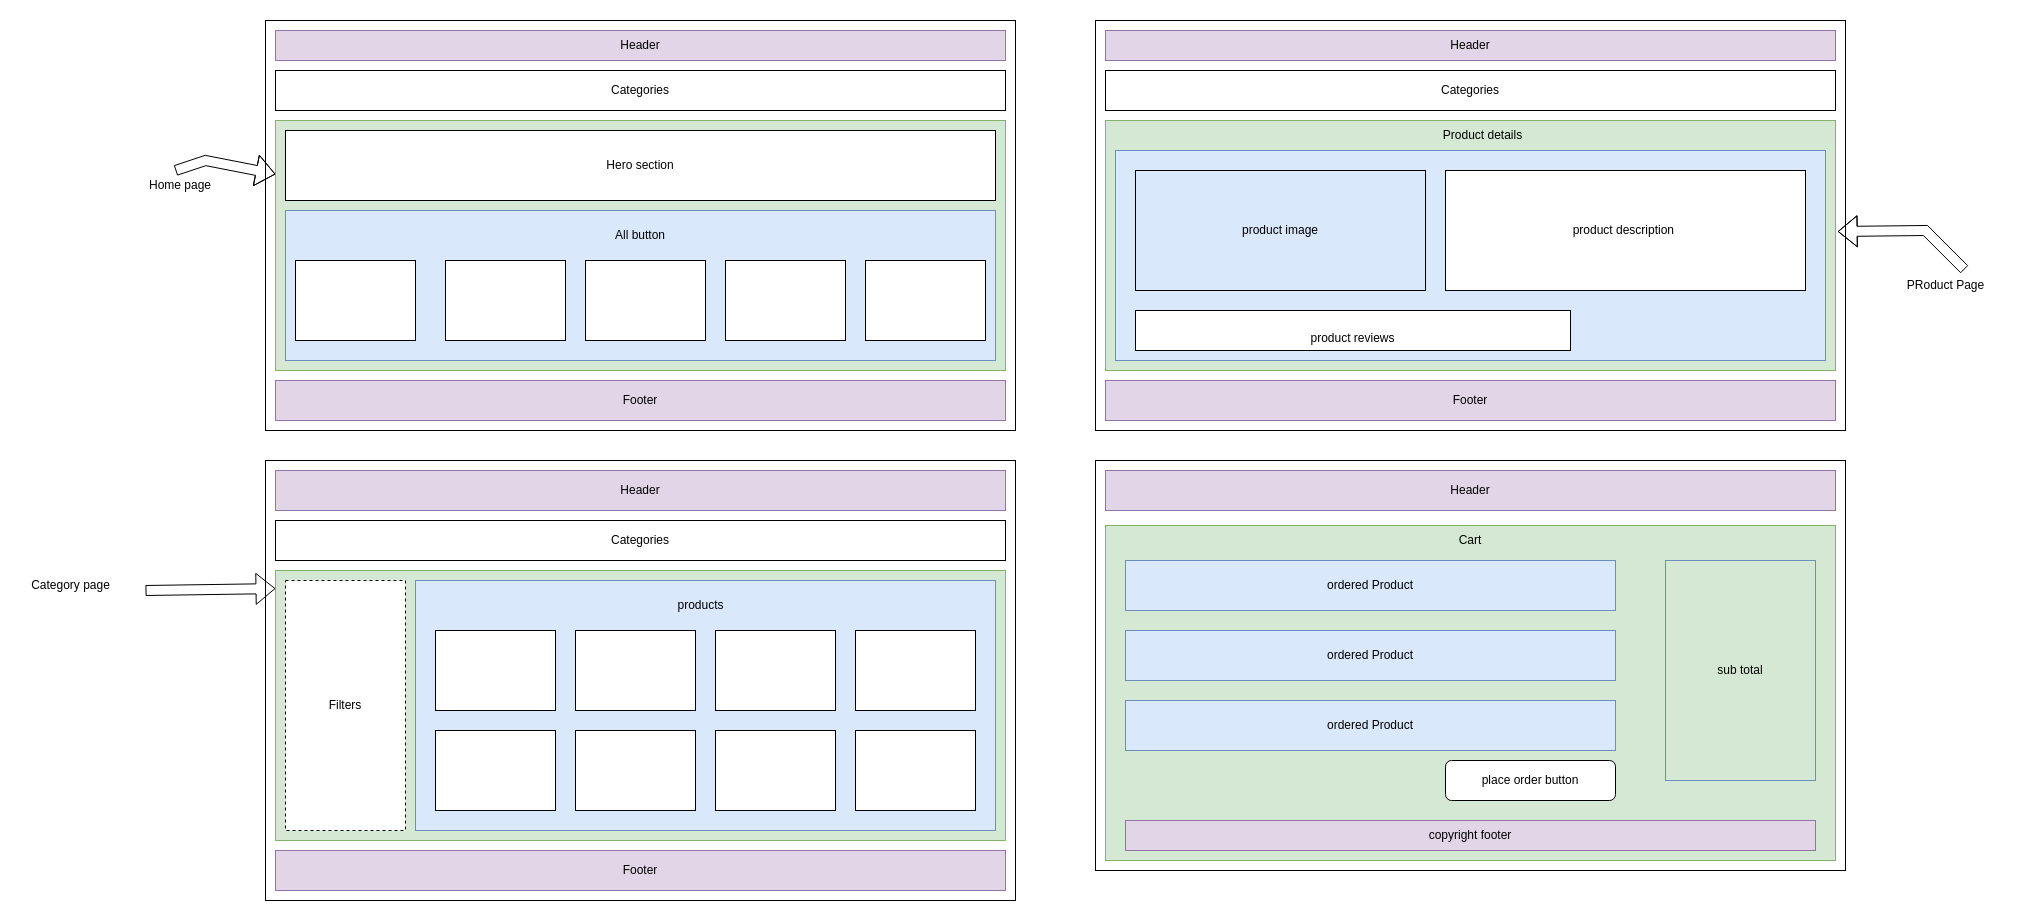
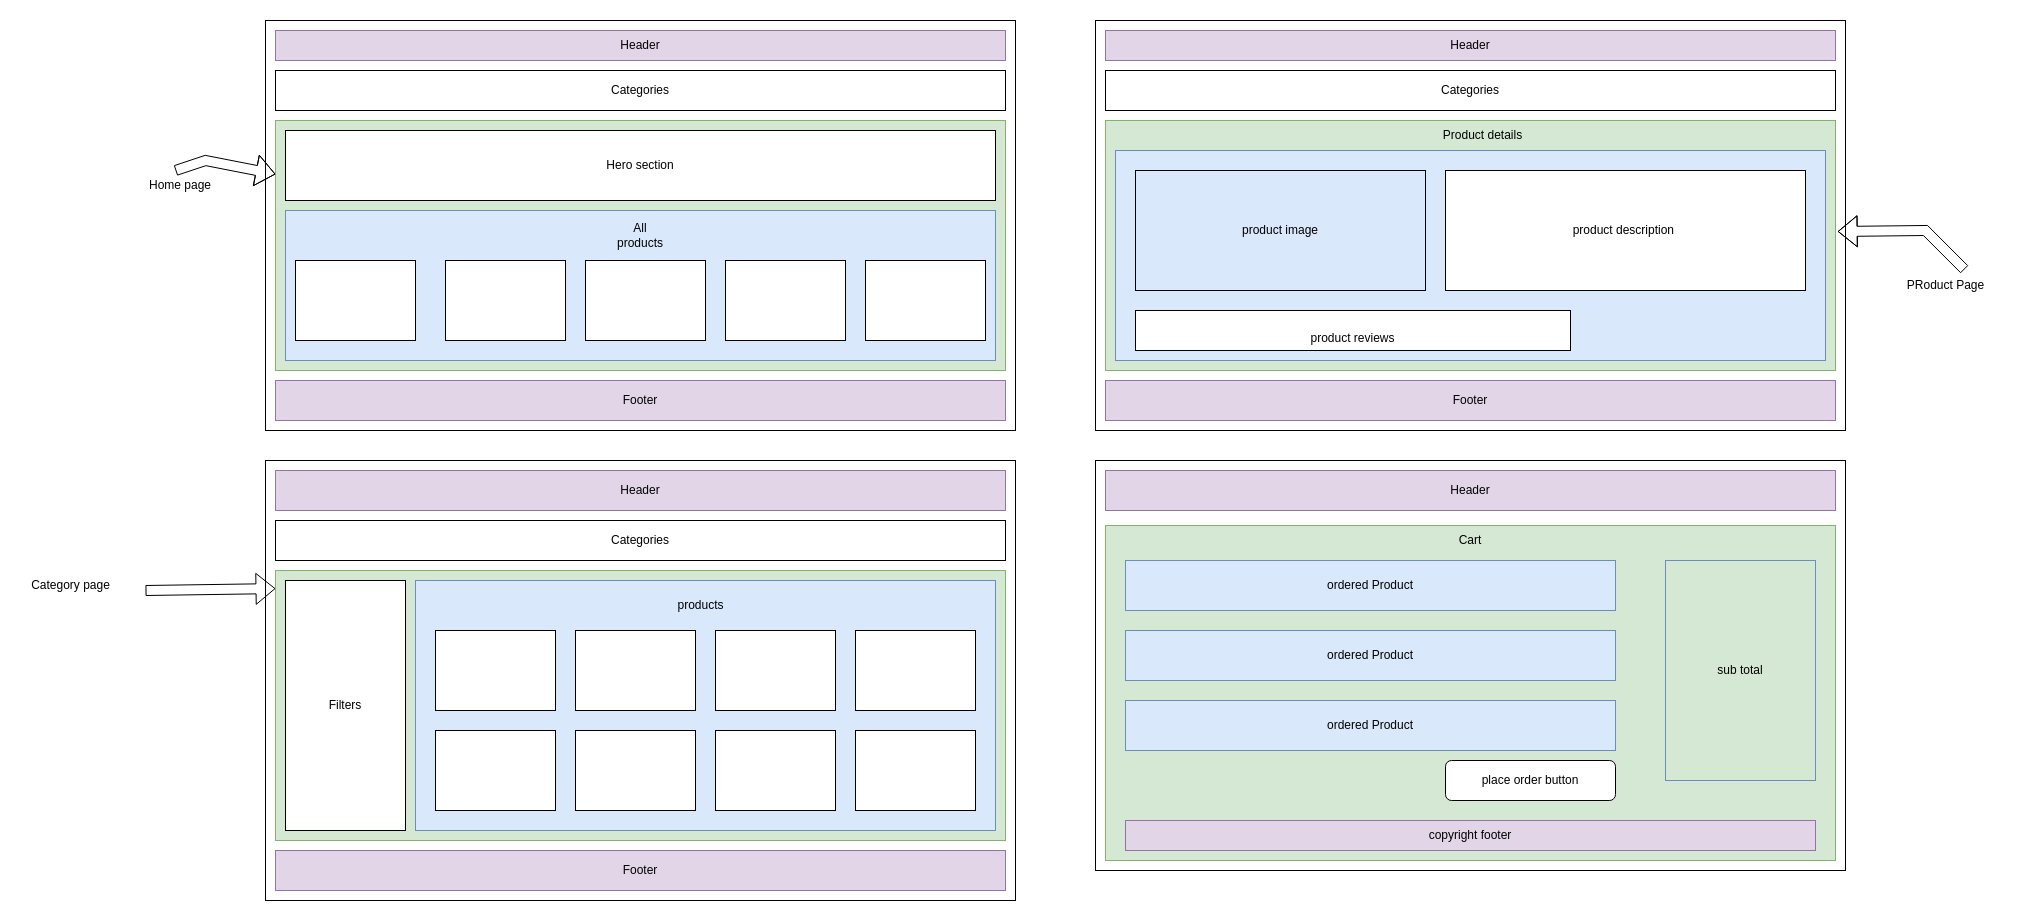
(641, 236) -> (641, 236)
(346, 706) -> (346, 706)
